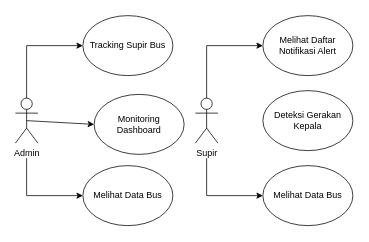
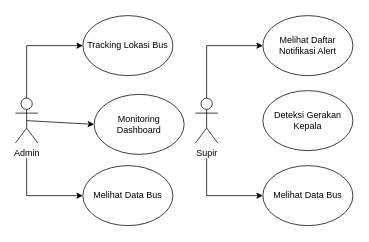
(128, 45) -> (128, 45)
